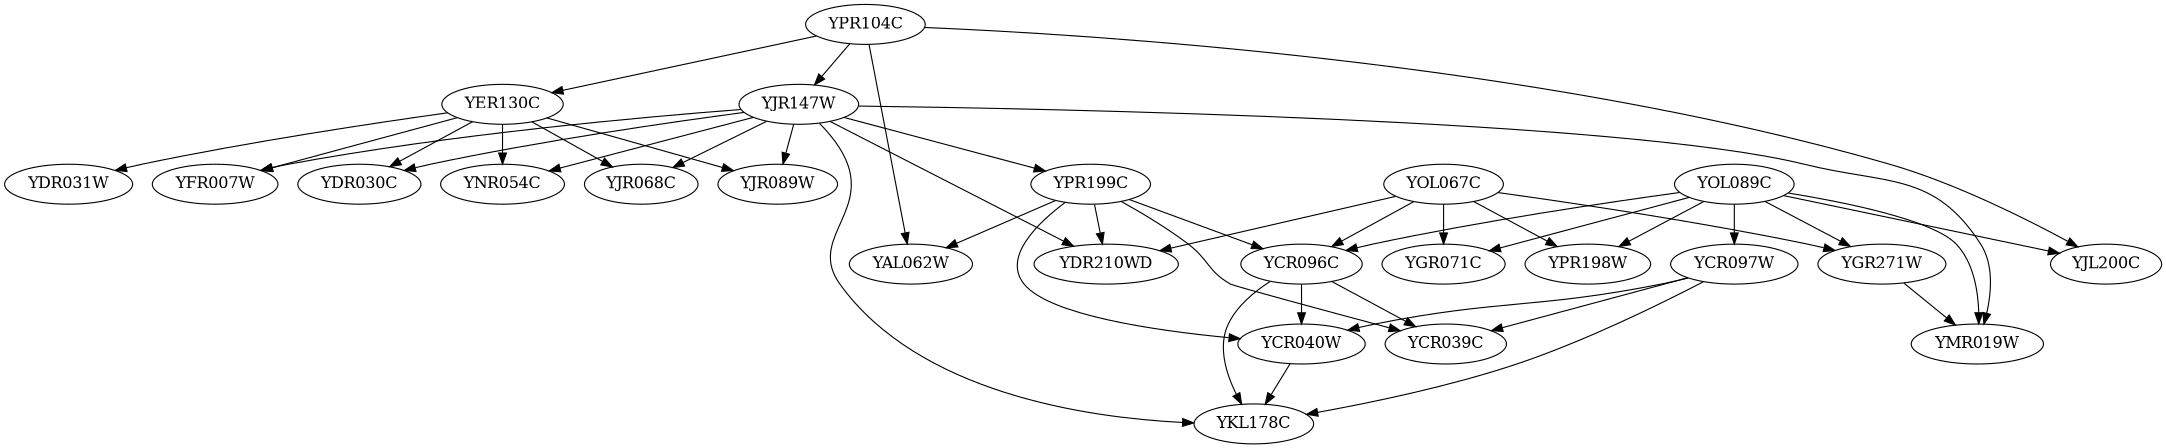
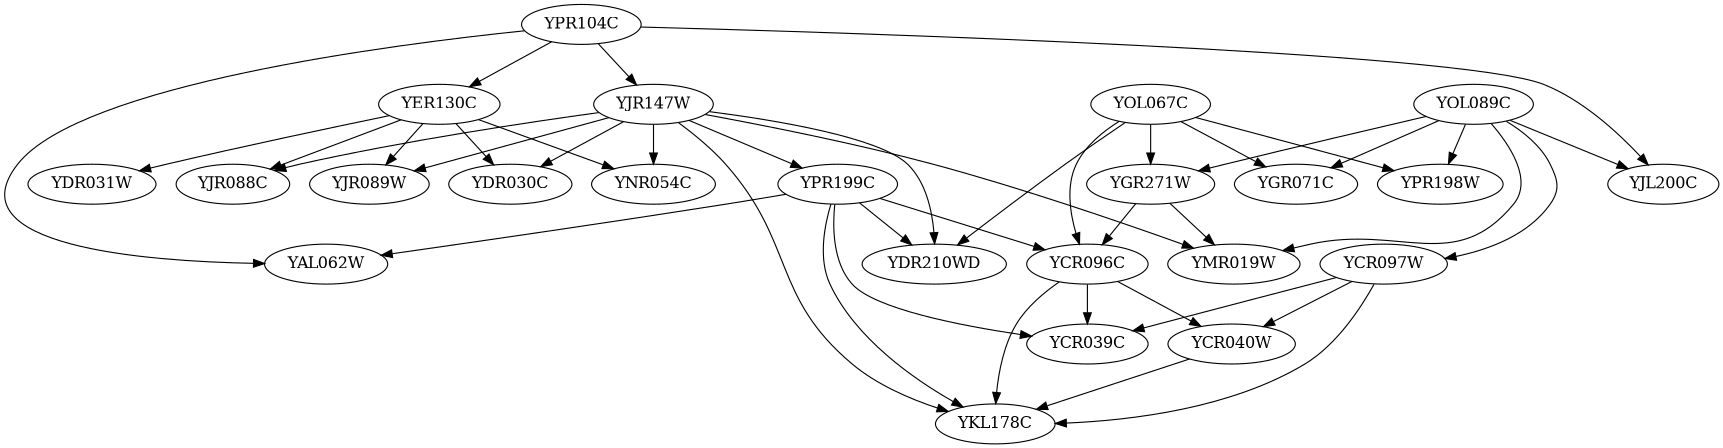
(215, 184) -> none
(641, 184) -> (233, 184)
(1518, 217) -> (1125, 217)
(1073, 310) -> (855, 322)
